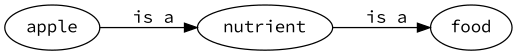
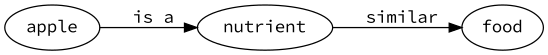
(382, 18) -> (397, 18)
